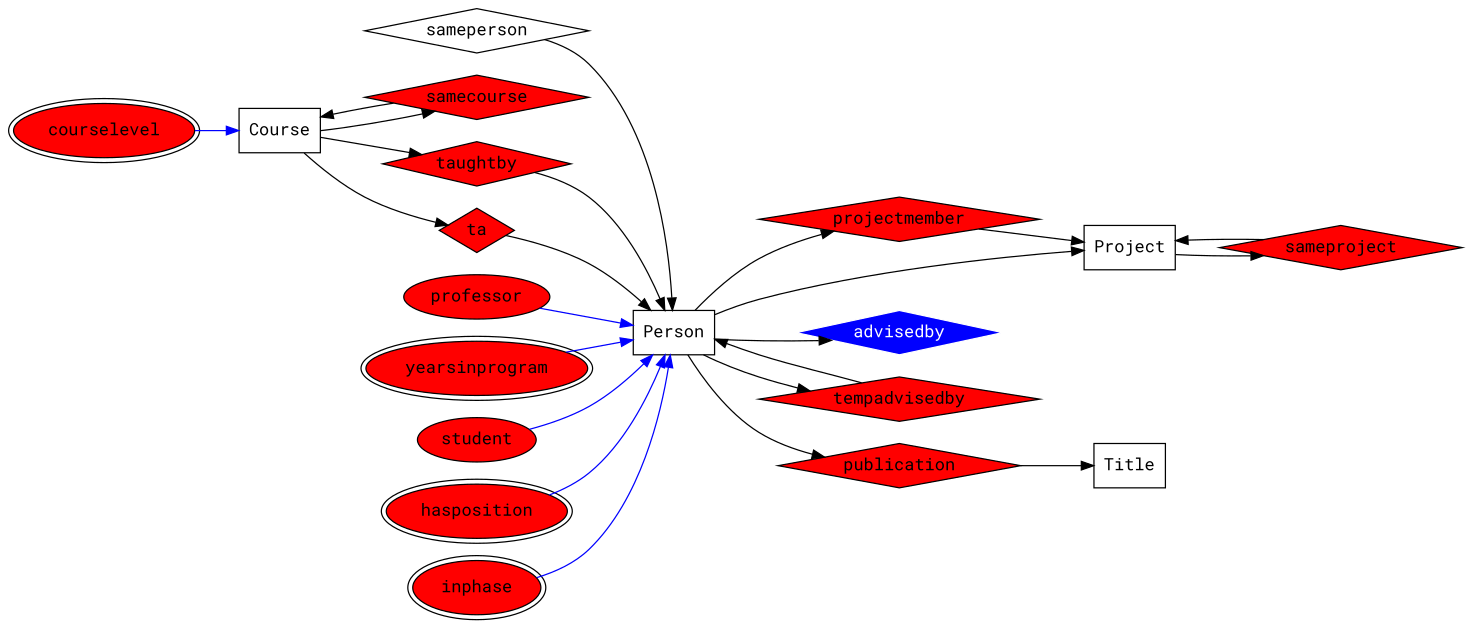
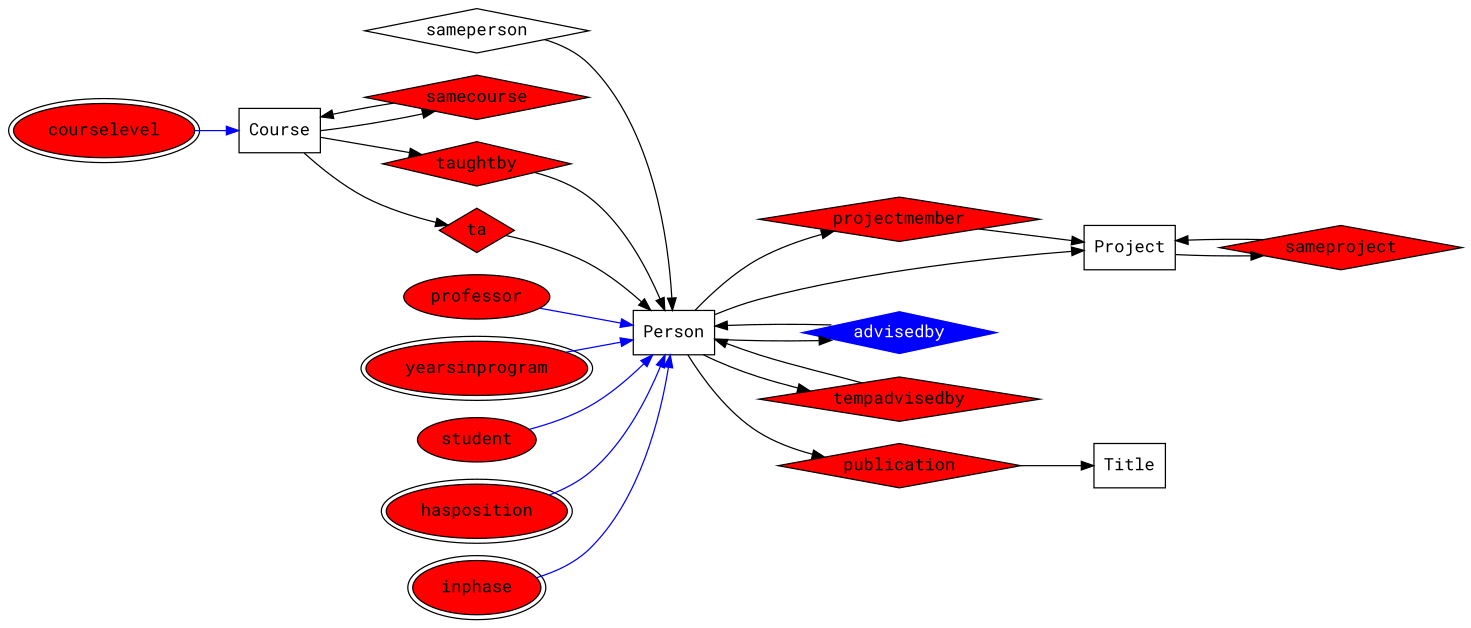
none -> (779, 324)
